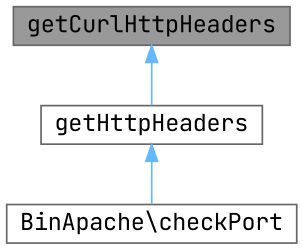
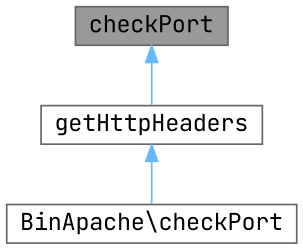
(152, 26) -> (152, 26)
